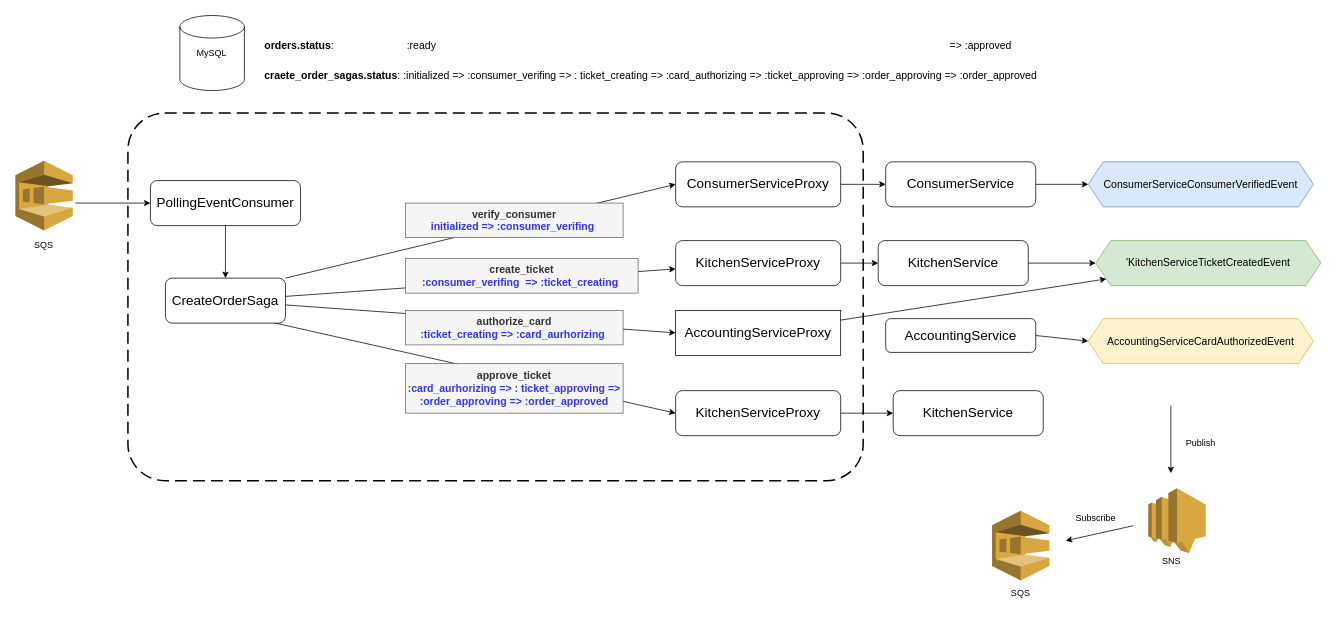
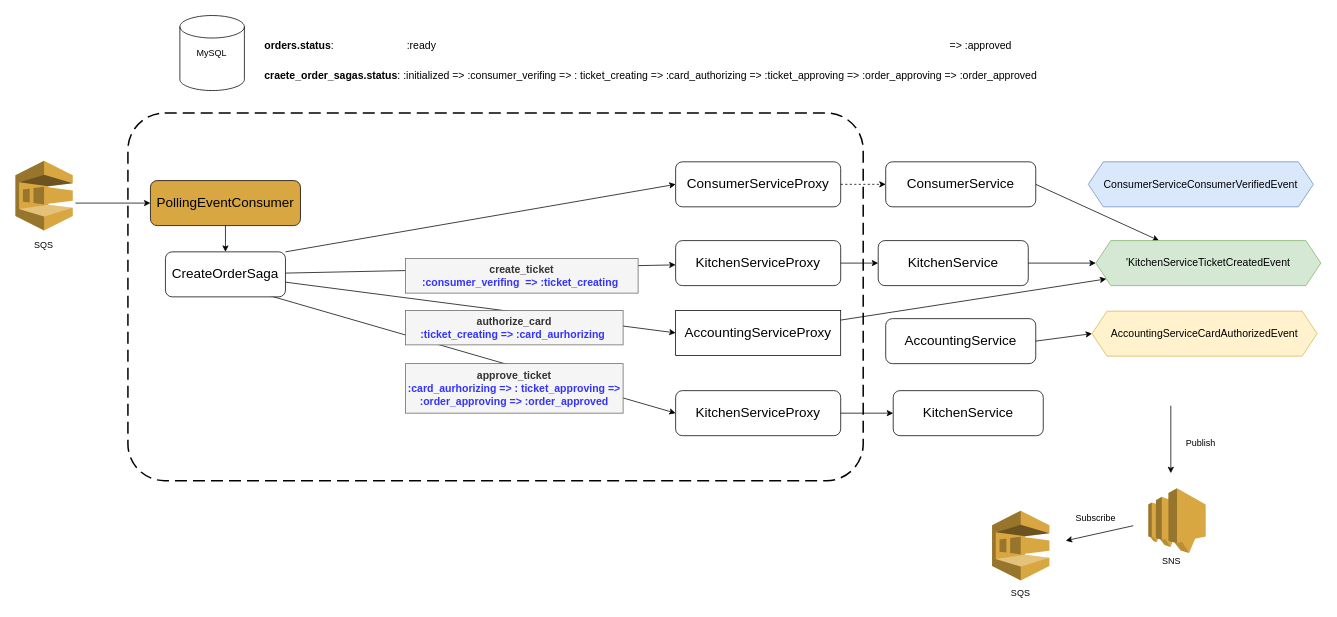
(860, 184) -> (860, 184)
(1060, 184) -> (1095, 211)
(225, 203) -> (225, 203)
(514, 220) -> none
(225, 300) -> (225, 274)
(960, 335) -> (960, 341)
(1200, 341) -> (1204, 333)
